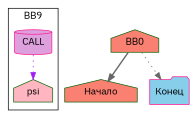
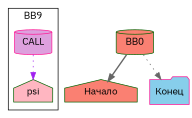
(135, 42) -> (135, 42)
